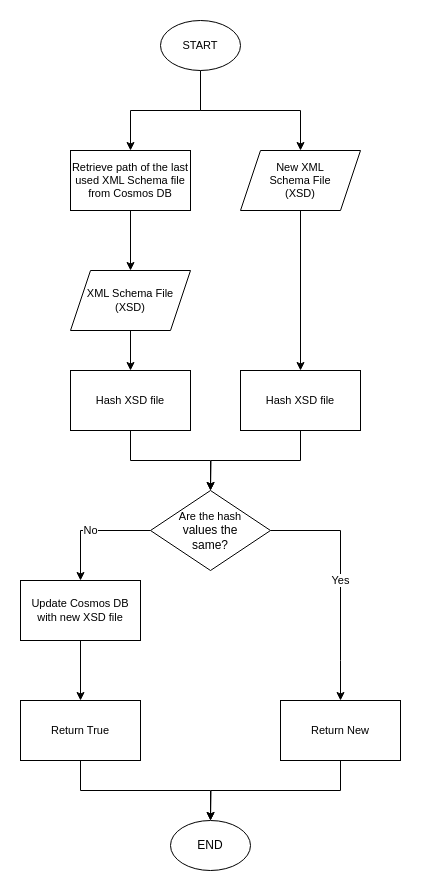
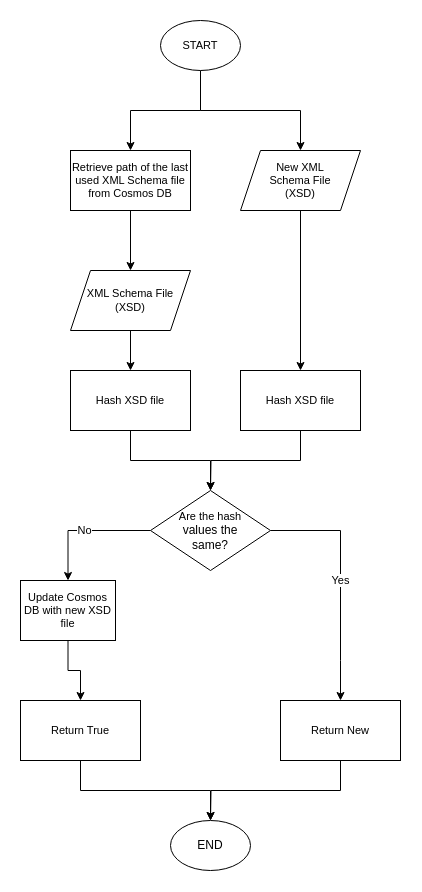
(81, 611) -> (68, 611)
